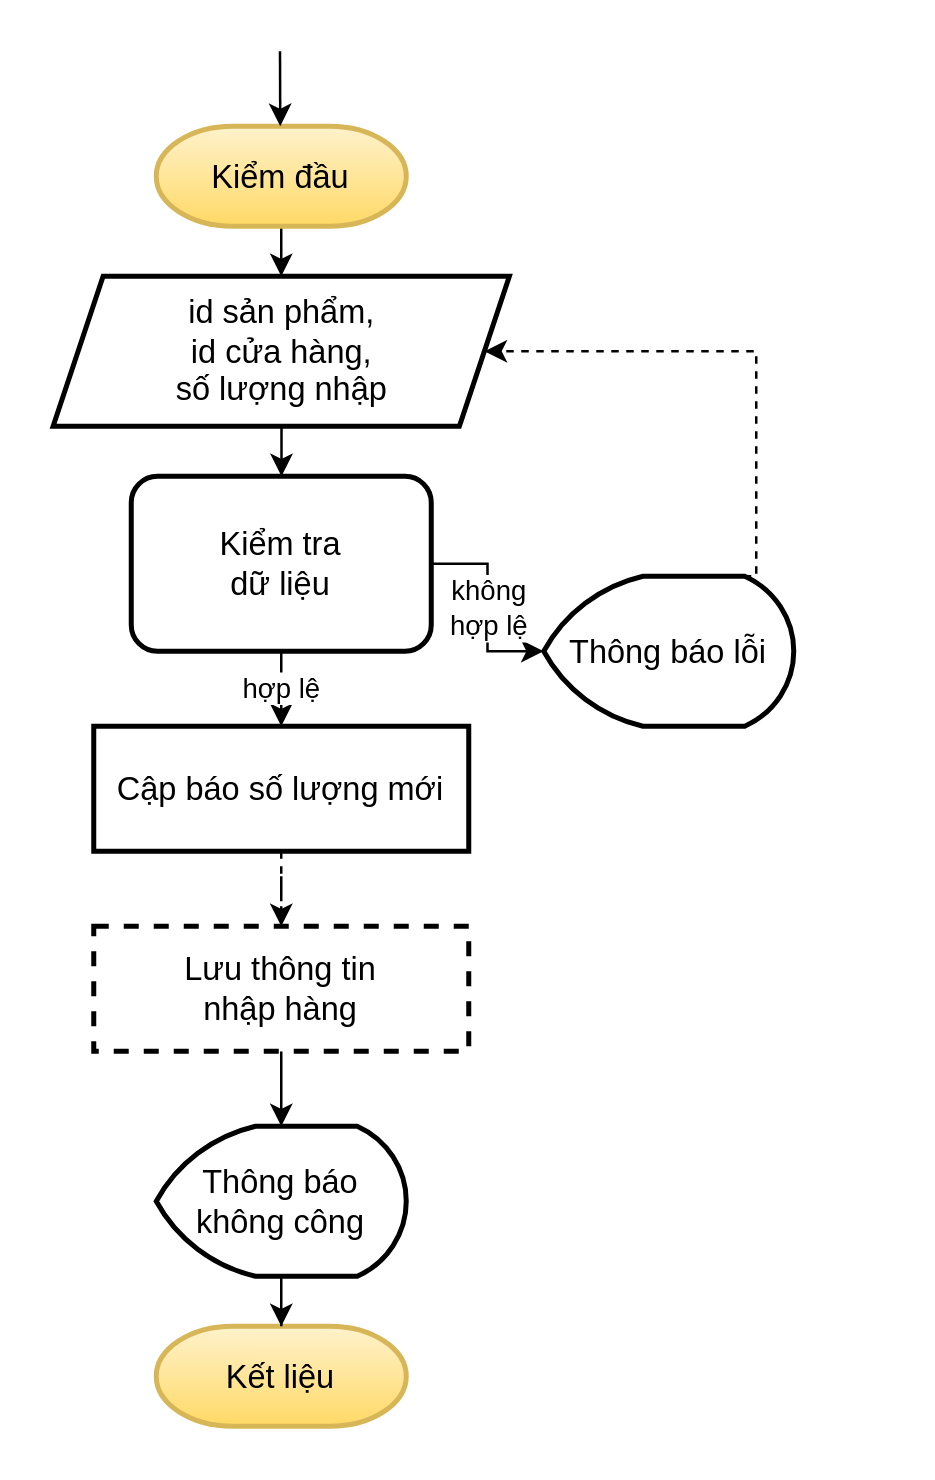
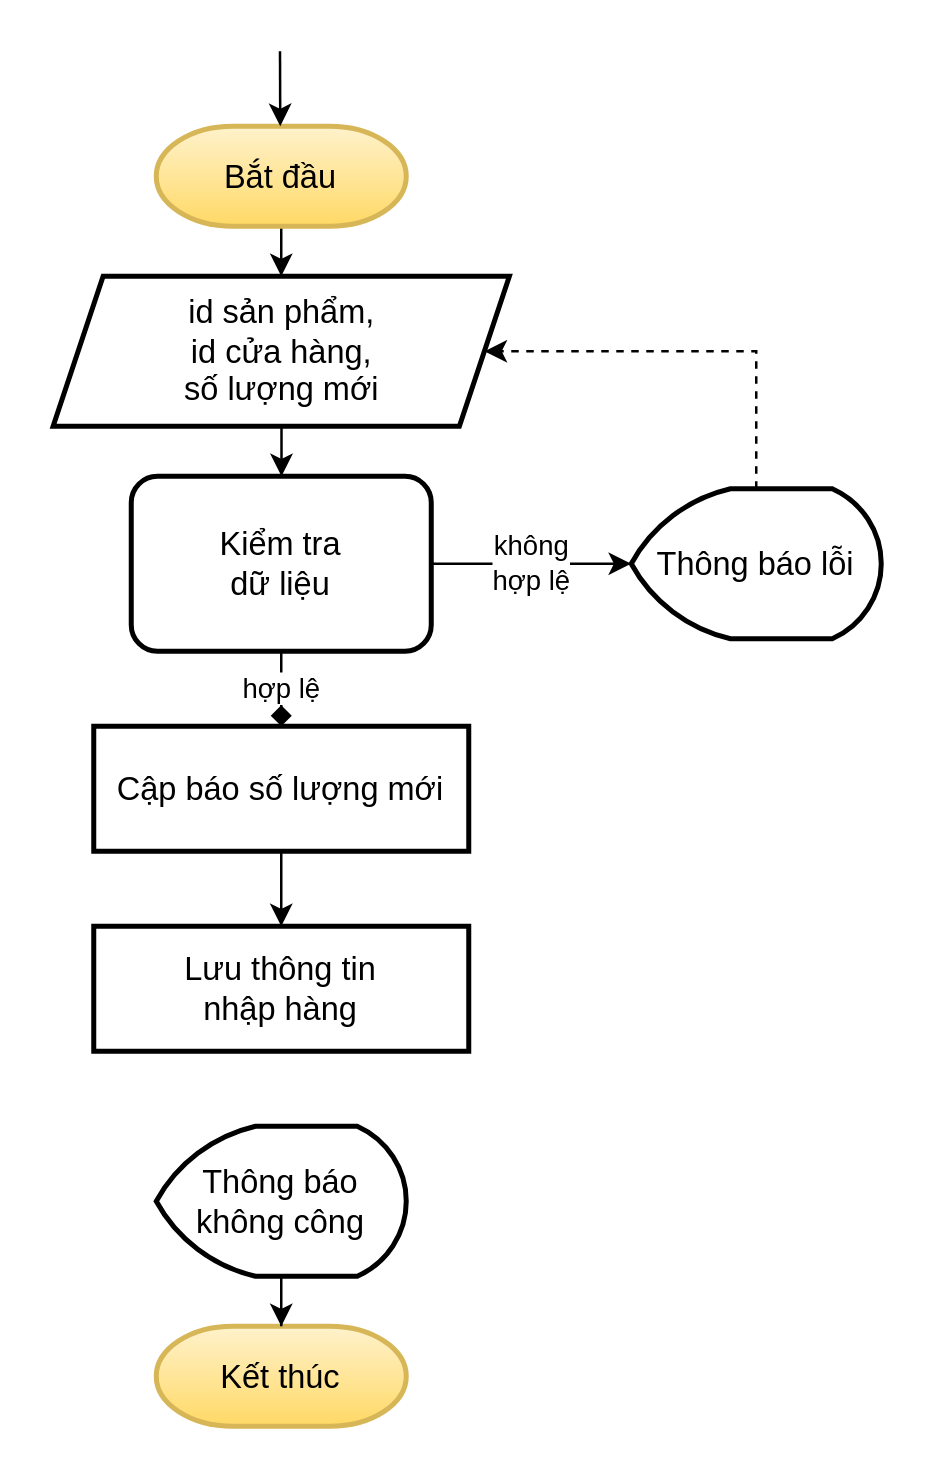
(281, 176) -> (281, 176)
(283, 351) -> (283, 351)
(669, 651) -> (756, 564)
(281, 707) -> (281, 706)
(281, 867) -> (281, 867)
(281, 989) -> (281, 989)
(281, 1097) -> none
(281, 1376) -> (281, 1376)
